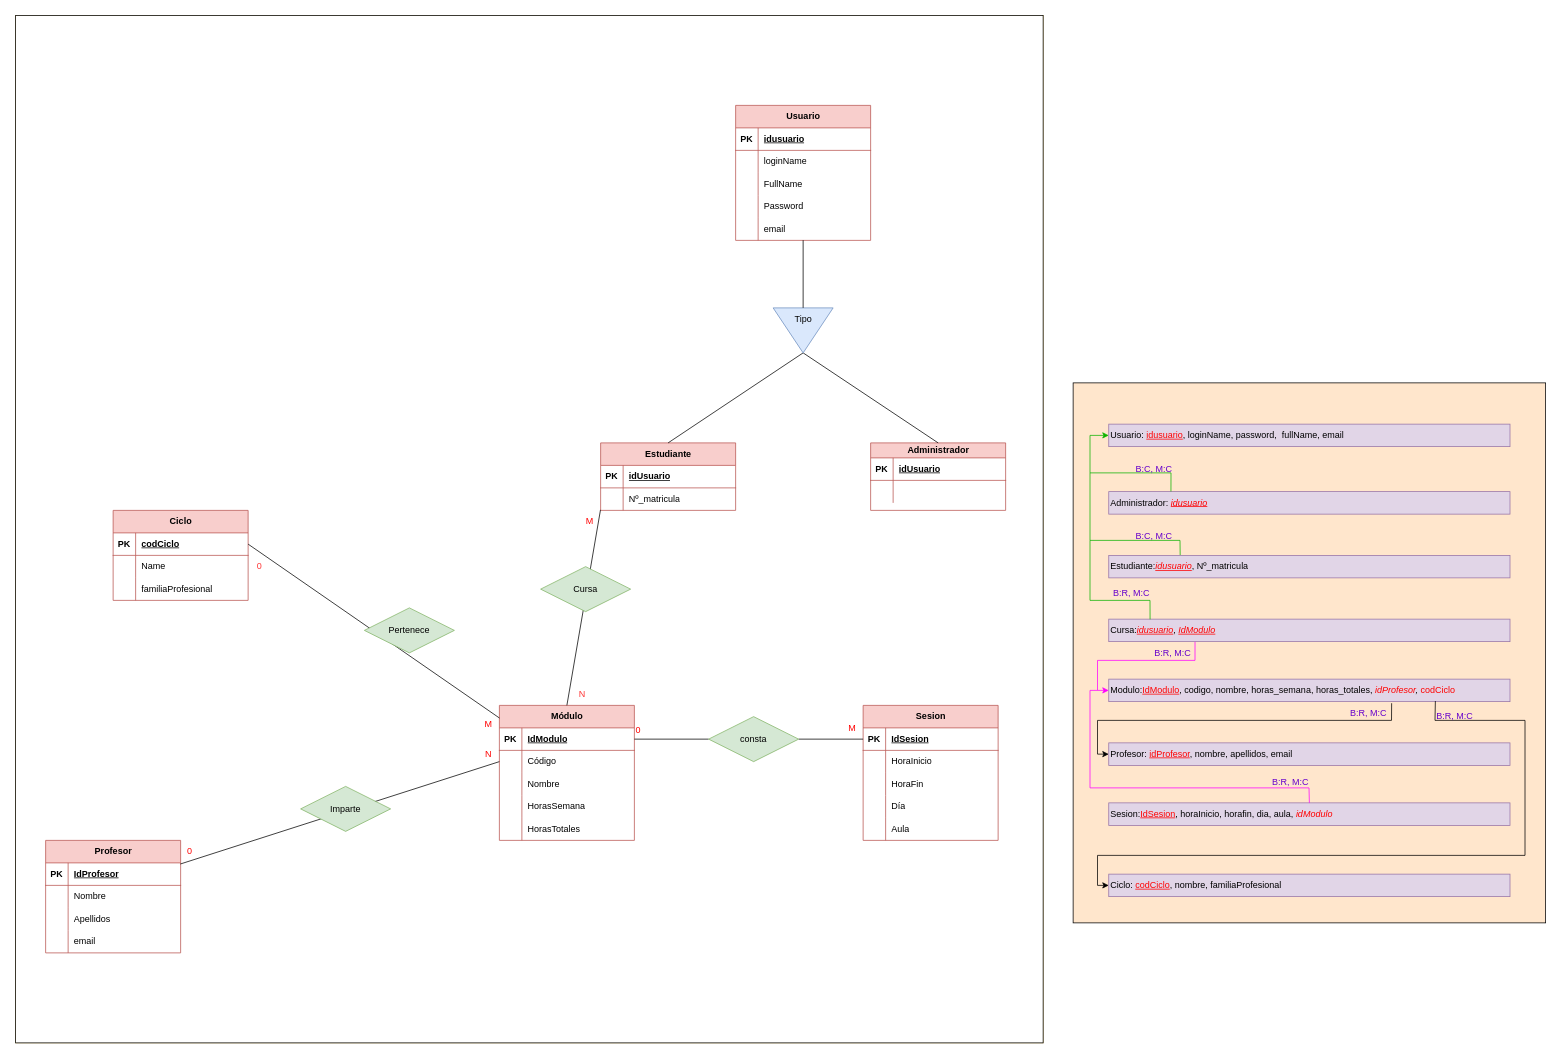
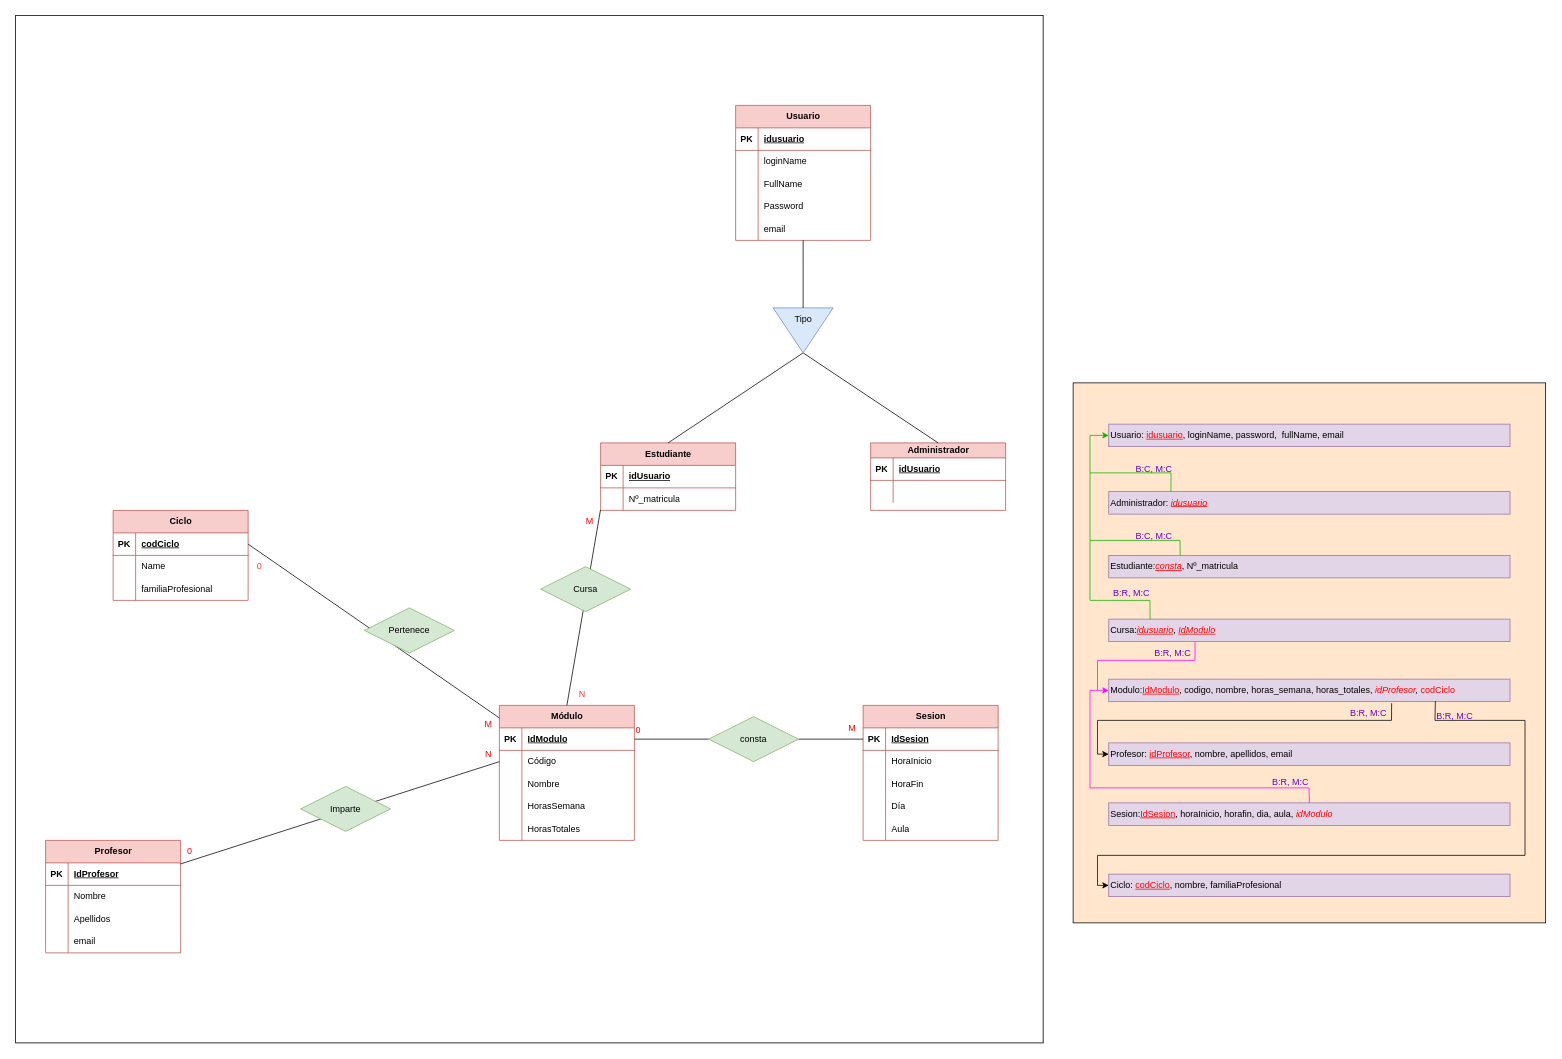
(1188, 567) -> (1183, 567)
